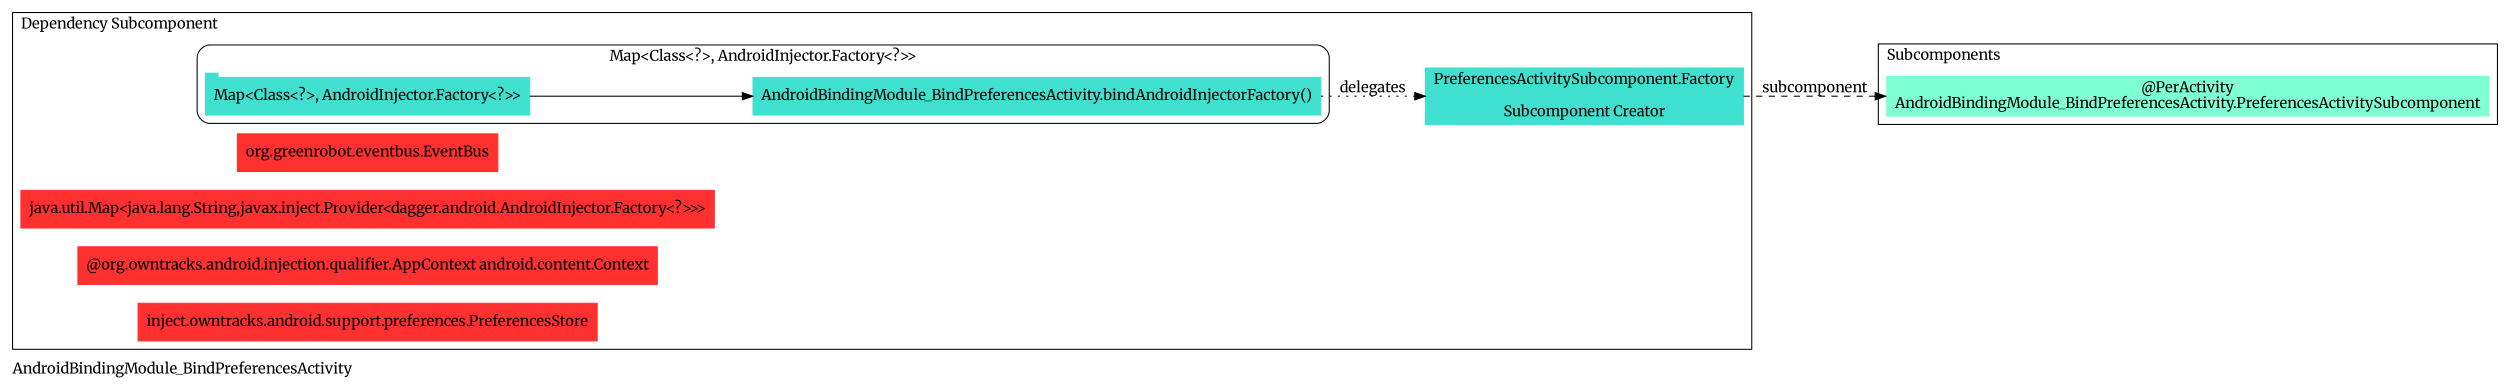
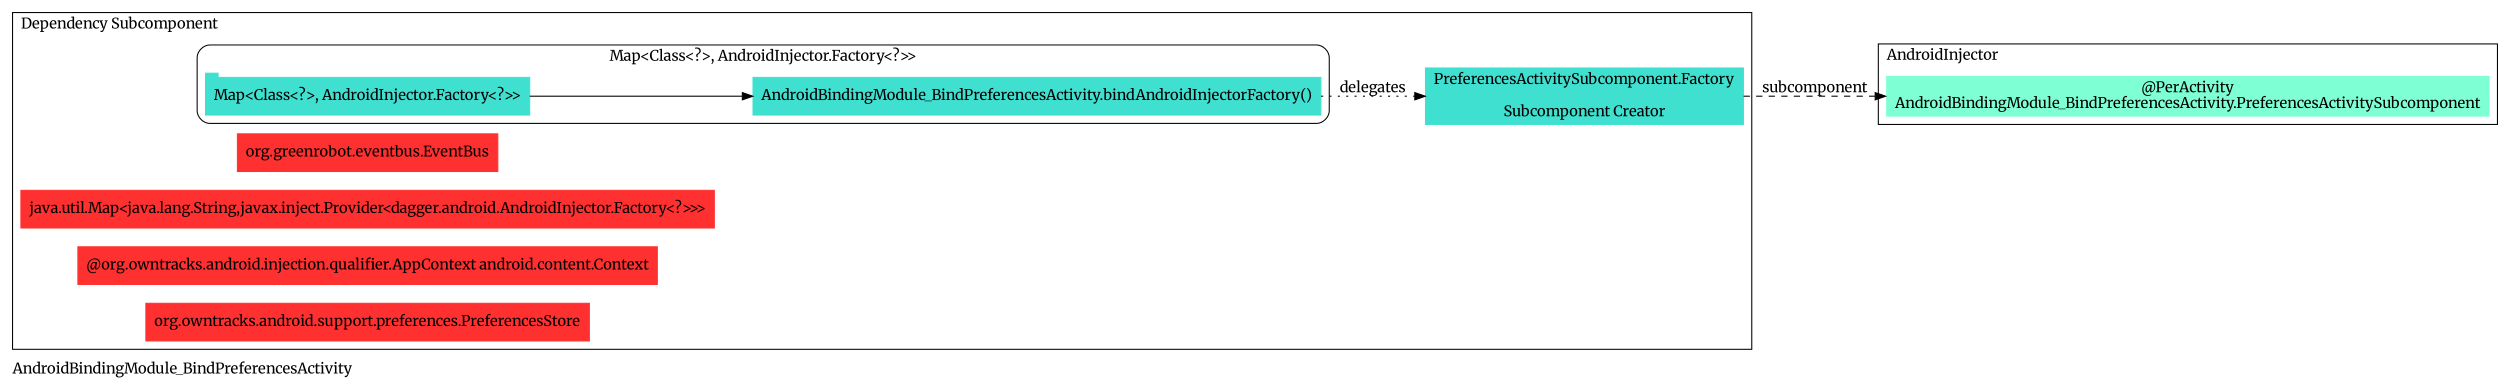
(1944, 56) -> (1943, 56)
(368, 322) -> (368, 322)
